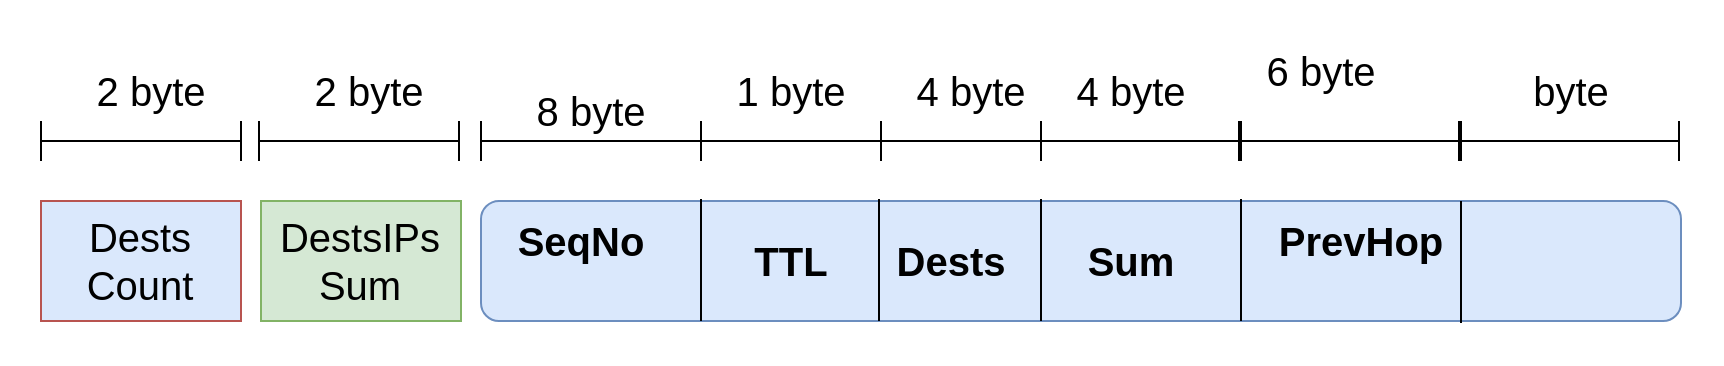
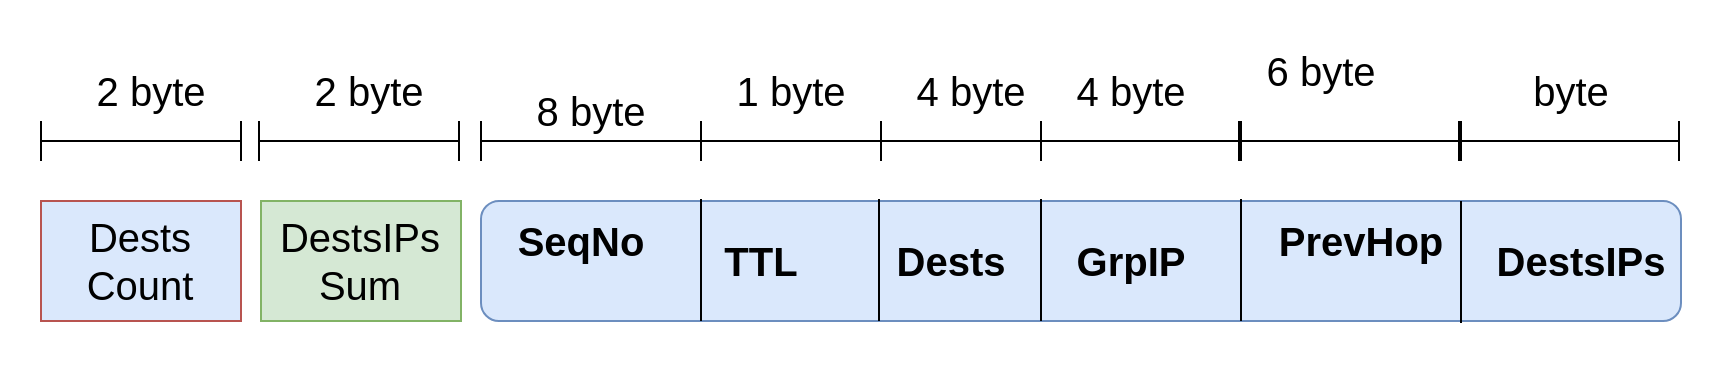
(791, 261) -> (761, 261)
(1132, 261) -> (1132, 261)
none -> (1581, 261)
